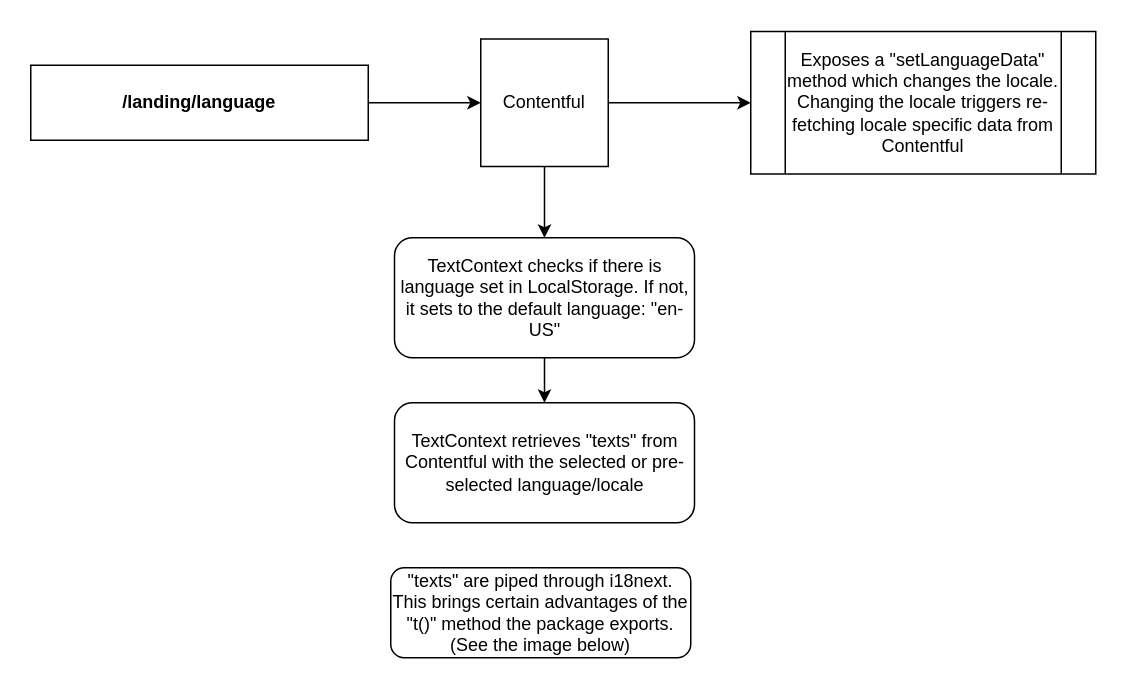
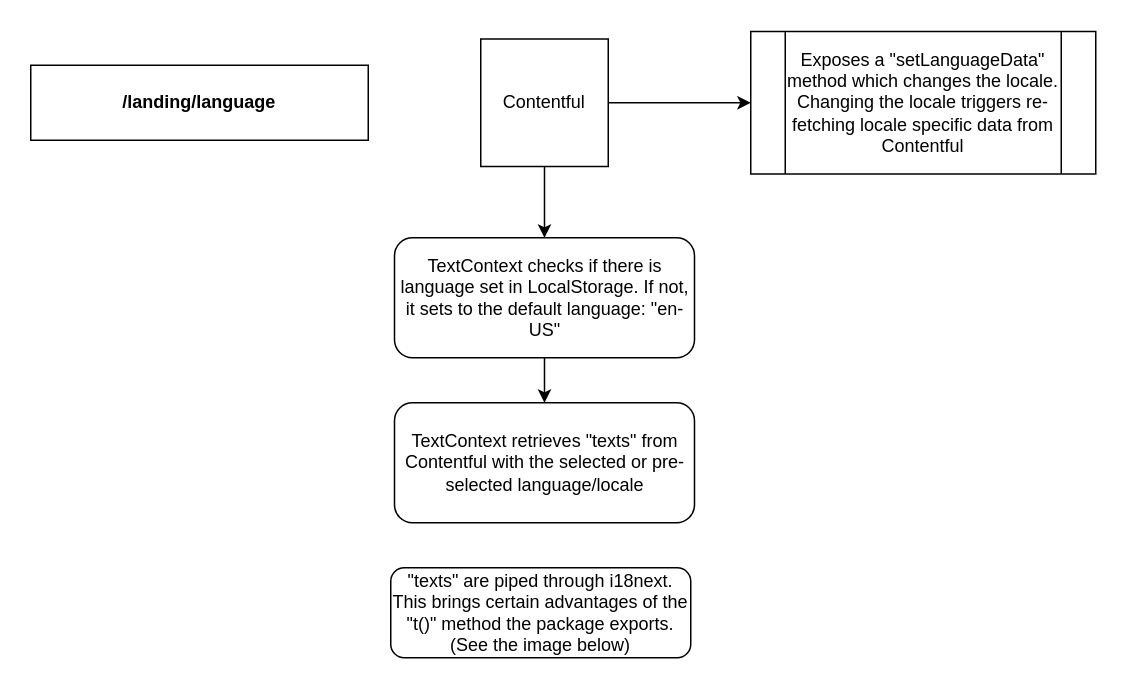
(420, 103) -> none
